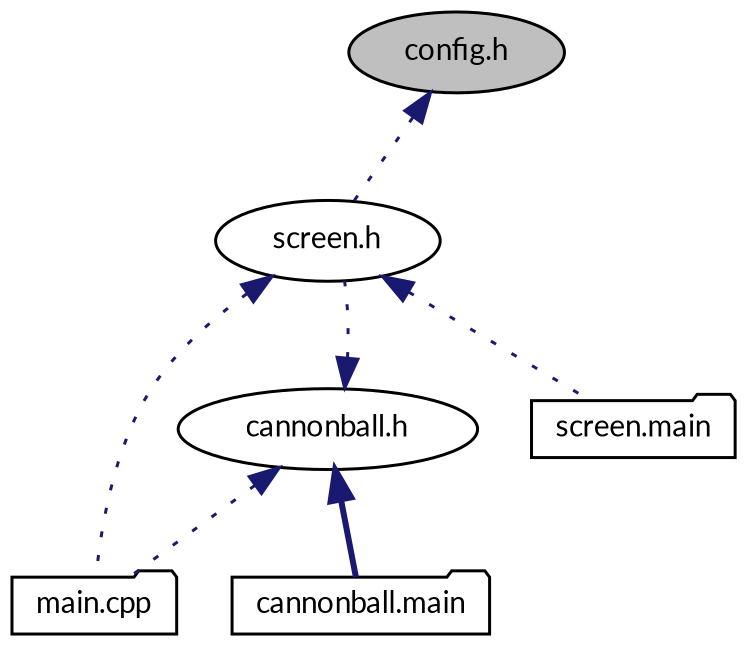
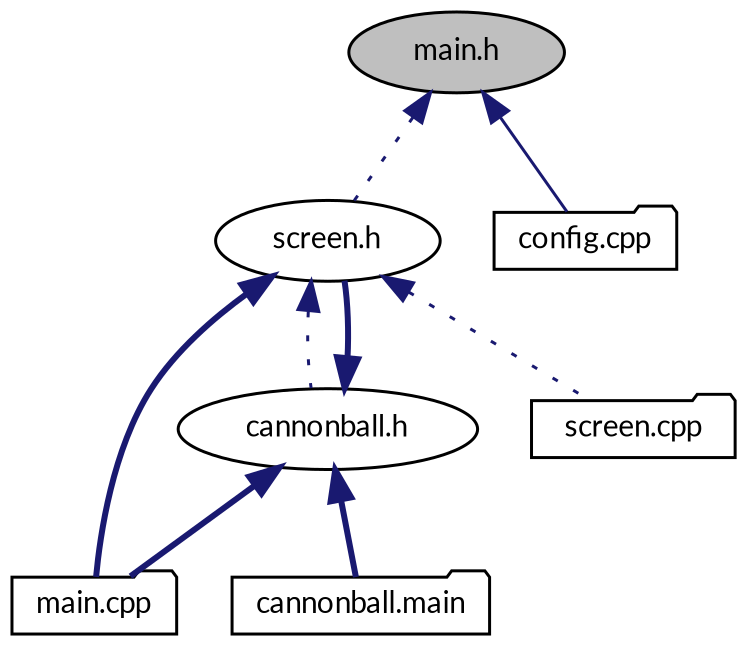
(457, 52) -> (457, 52)
none -> (585, 241)
(348, 319) -> (348, 319)
none -> (308, 350)
(136, 416) -> (136, 416)
(633, 429) -> (633, 429)
(193, 531) -> (193, 531)
